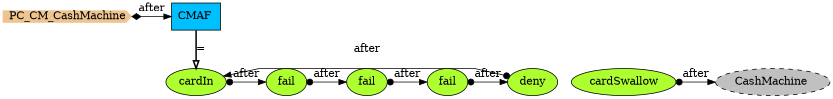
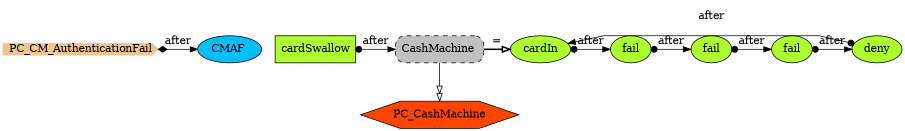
(67, 17) -> (81, 49)
(196, 17) -> (230, 49)
(196, 46) -> (493, 49)
(624, 82) -> (315, 49)
(773, 82) -> (440, 49)
none -> (440, 115)
